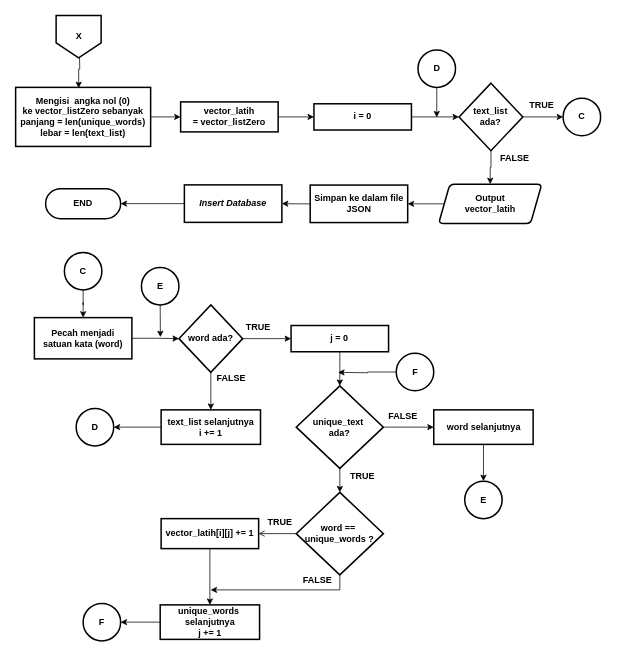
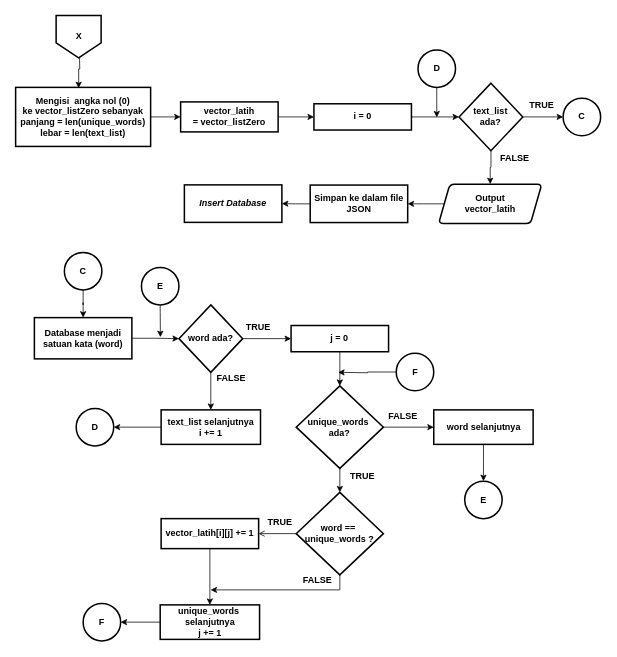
(83, 204) -> none
(155, 204) -> none
(83, 339) -> (83, 339)
(339, 427) -> (339, 427)
